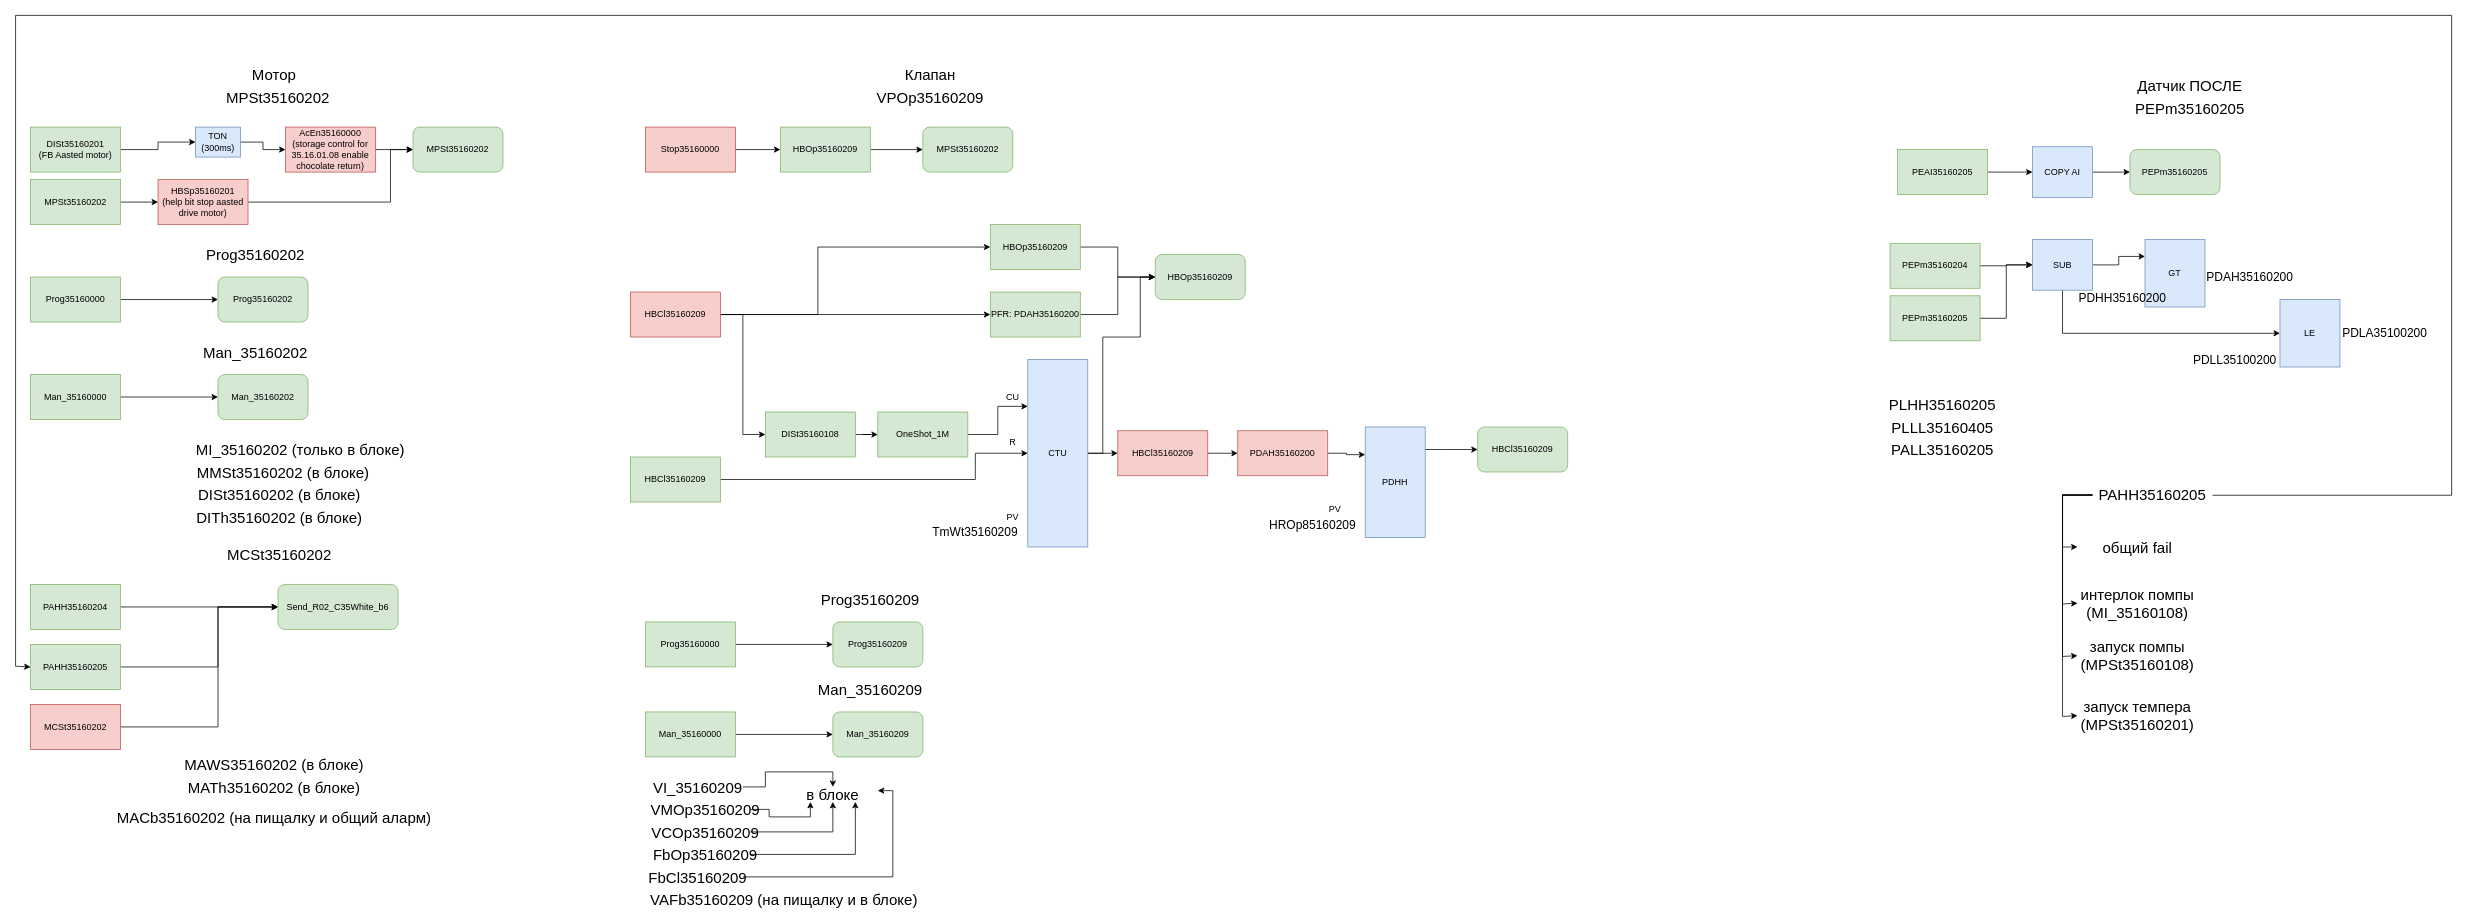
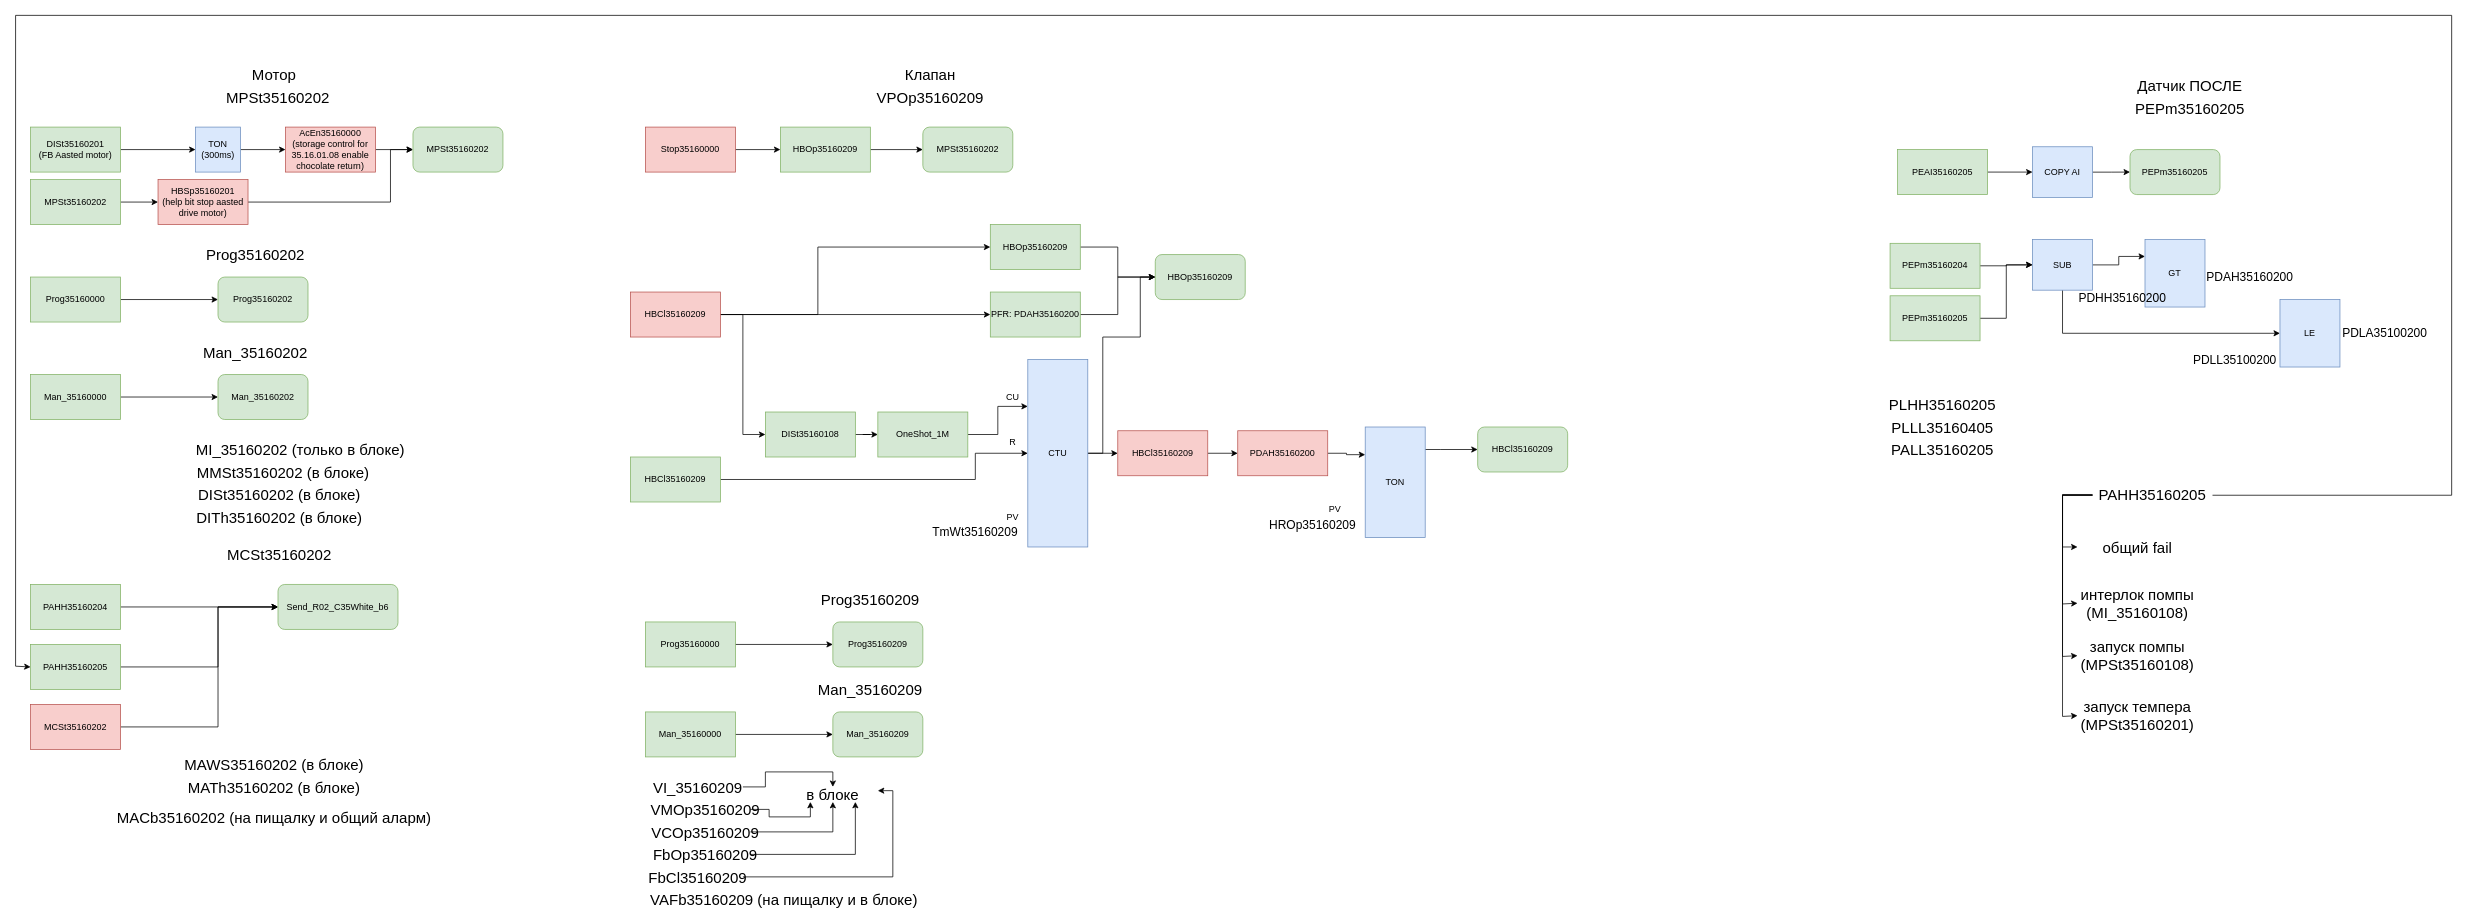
(218, 142) -> (218, 150)
(1395, 483) -> (1395, 483)
(1313, 525) -> (1313, 525)
